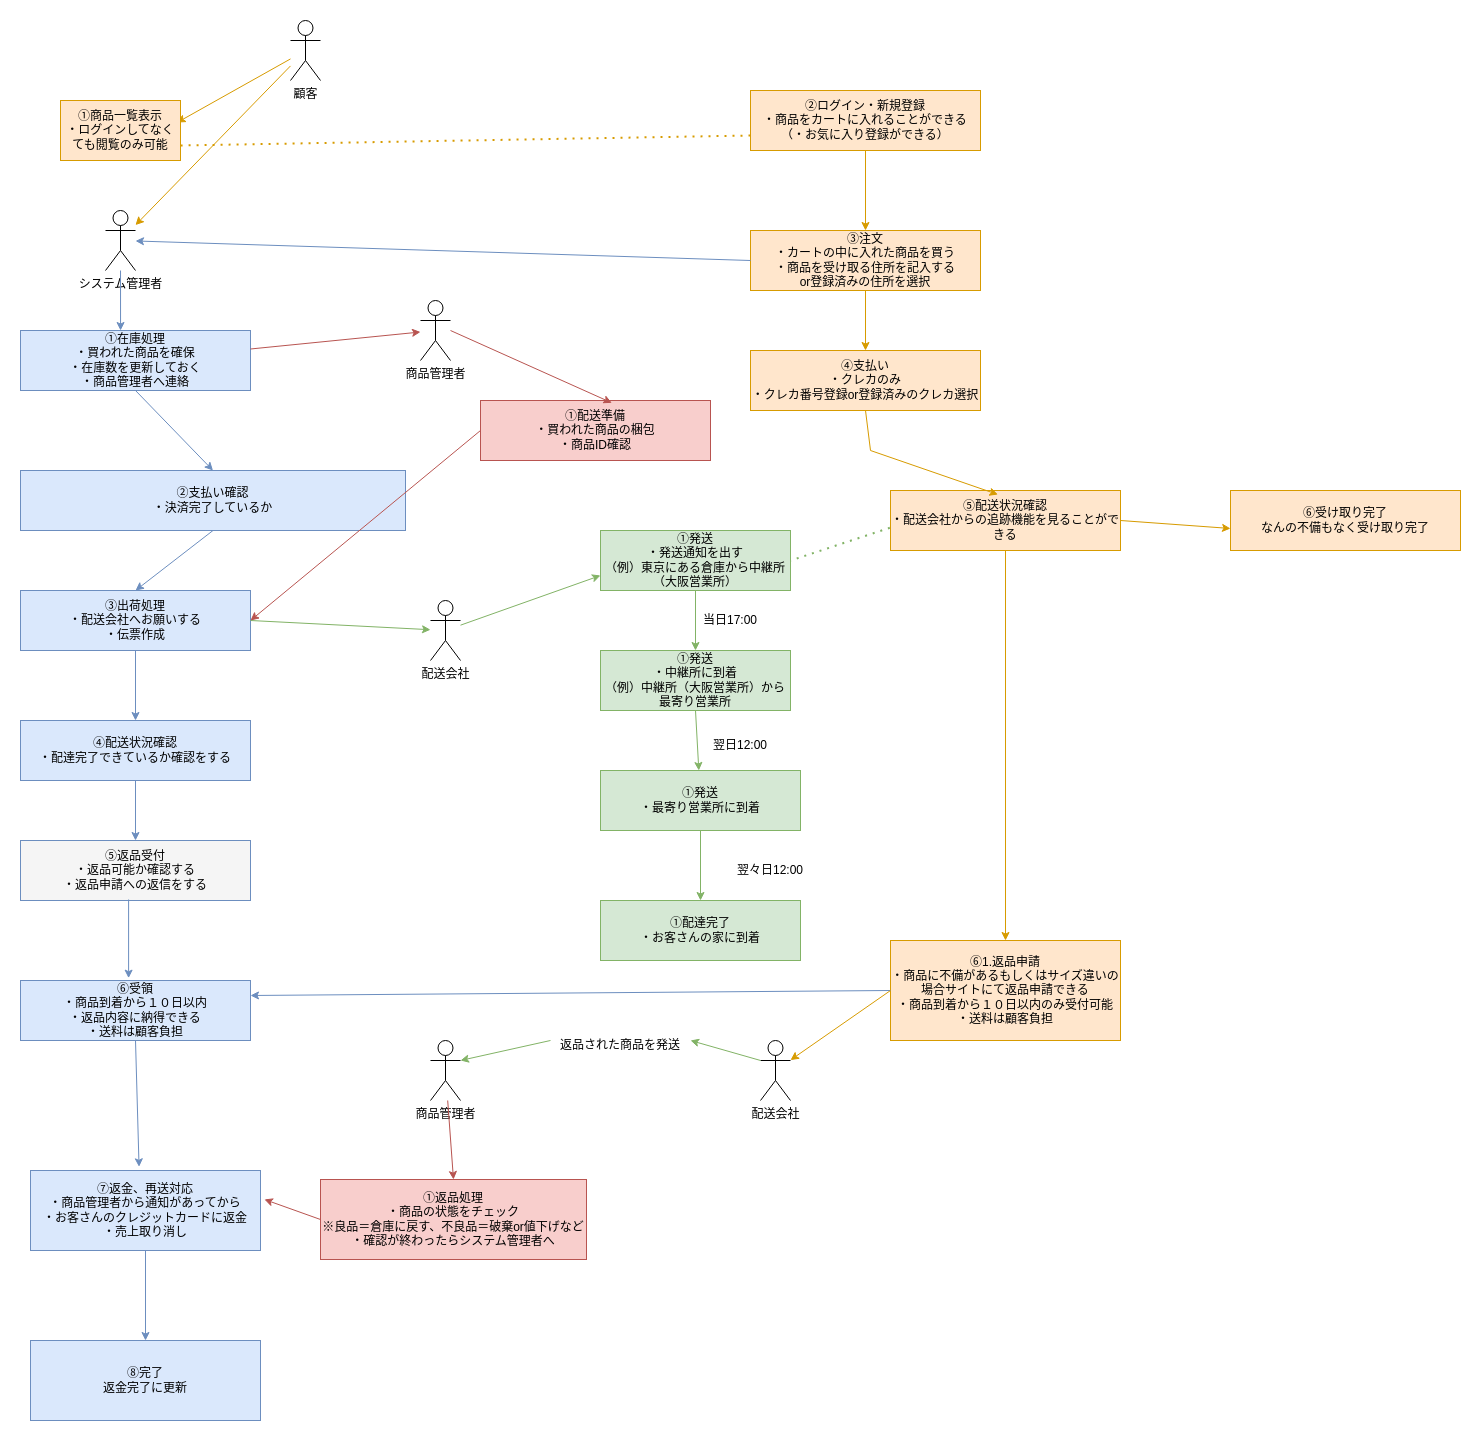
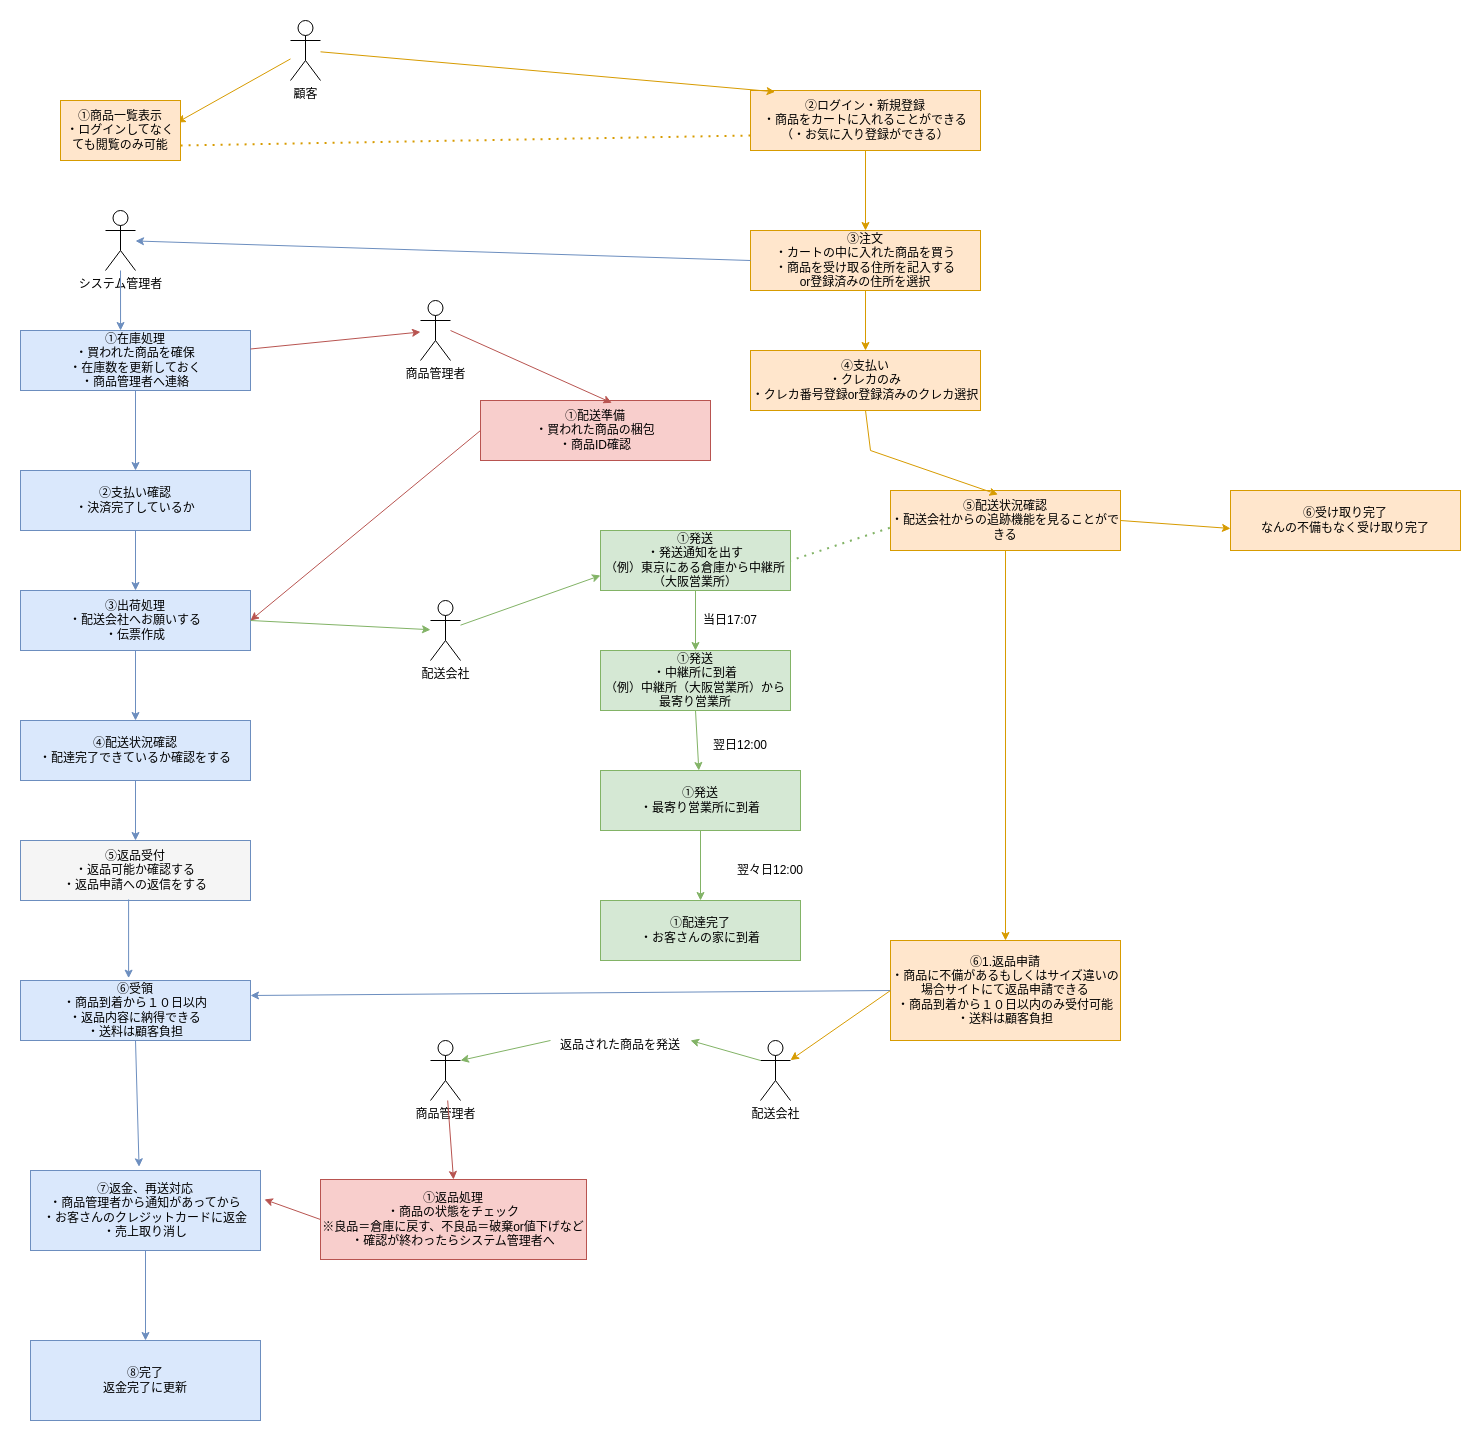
(216, 143) -> (538, 71)
(213, 501) -> (136, 501)
(731, 621) -> (731, 621)
